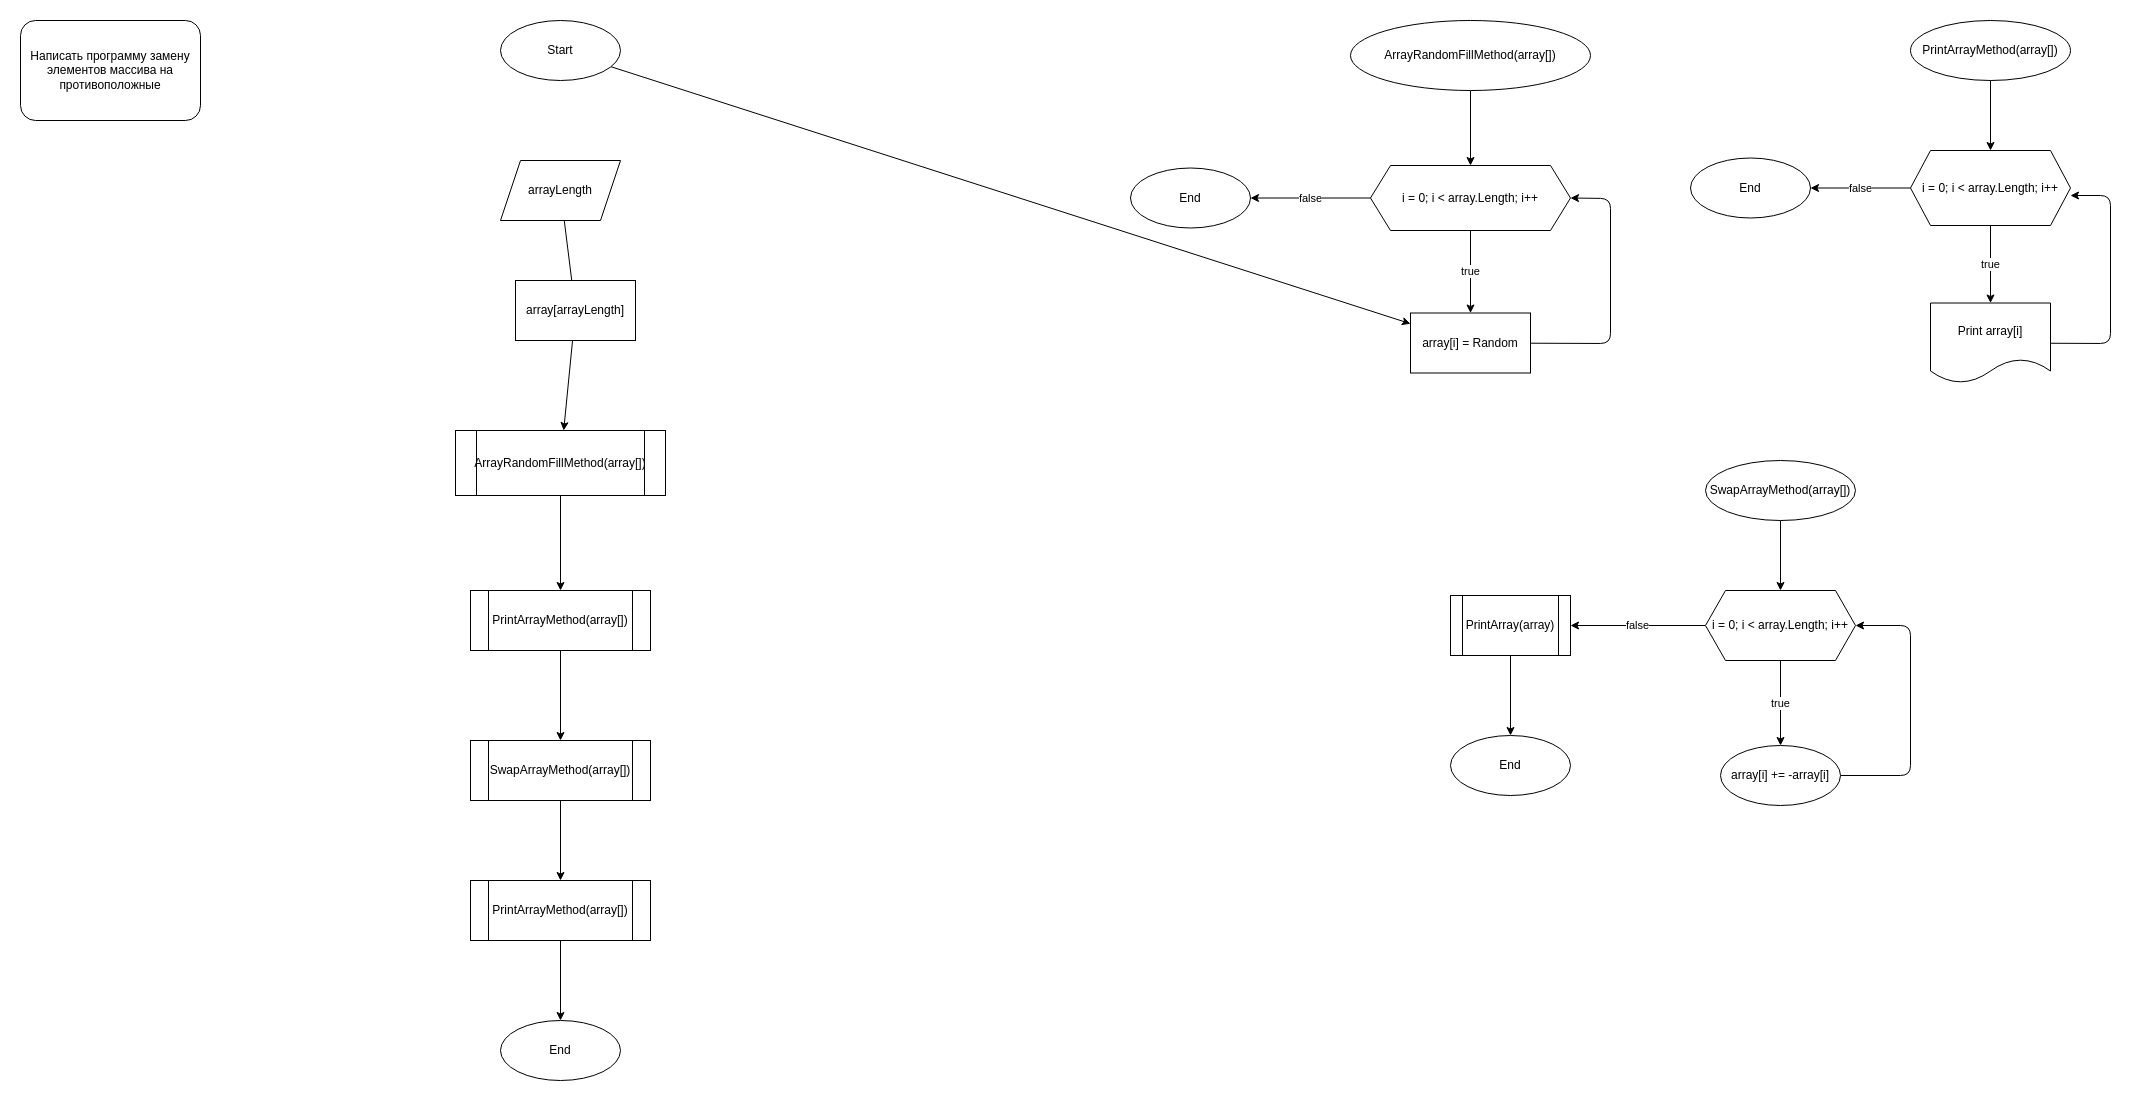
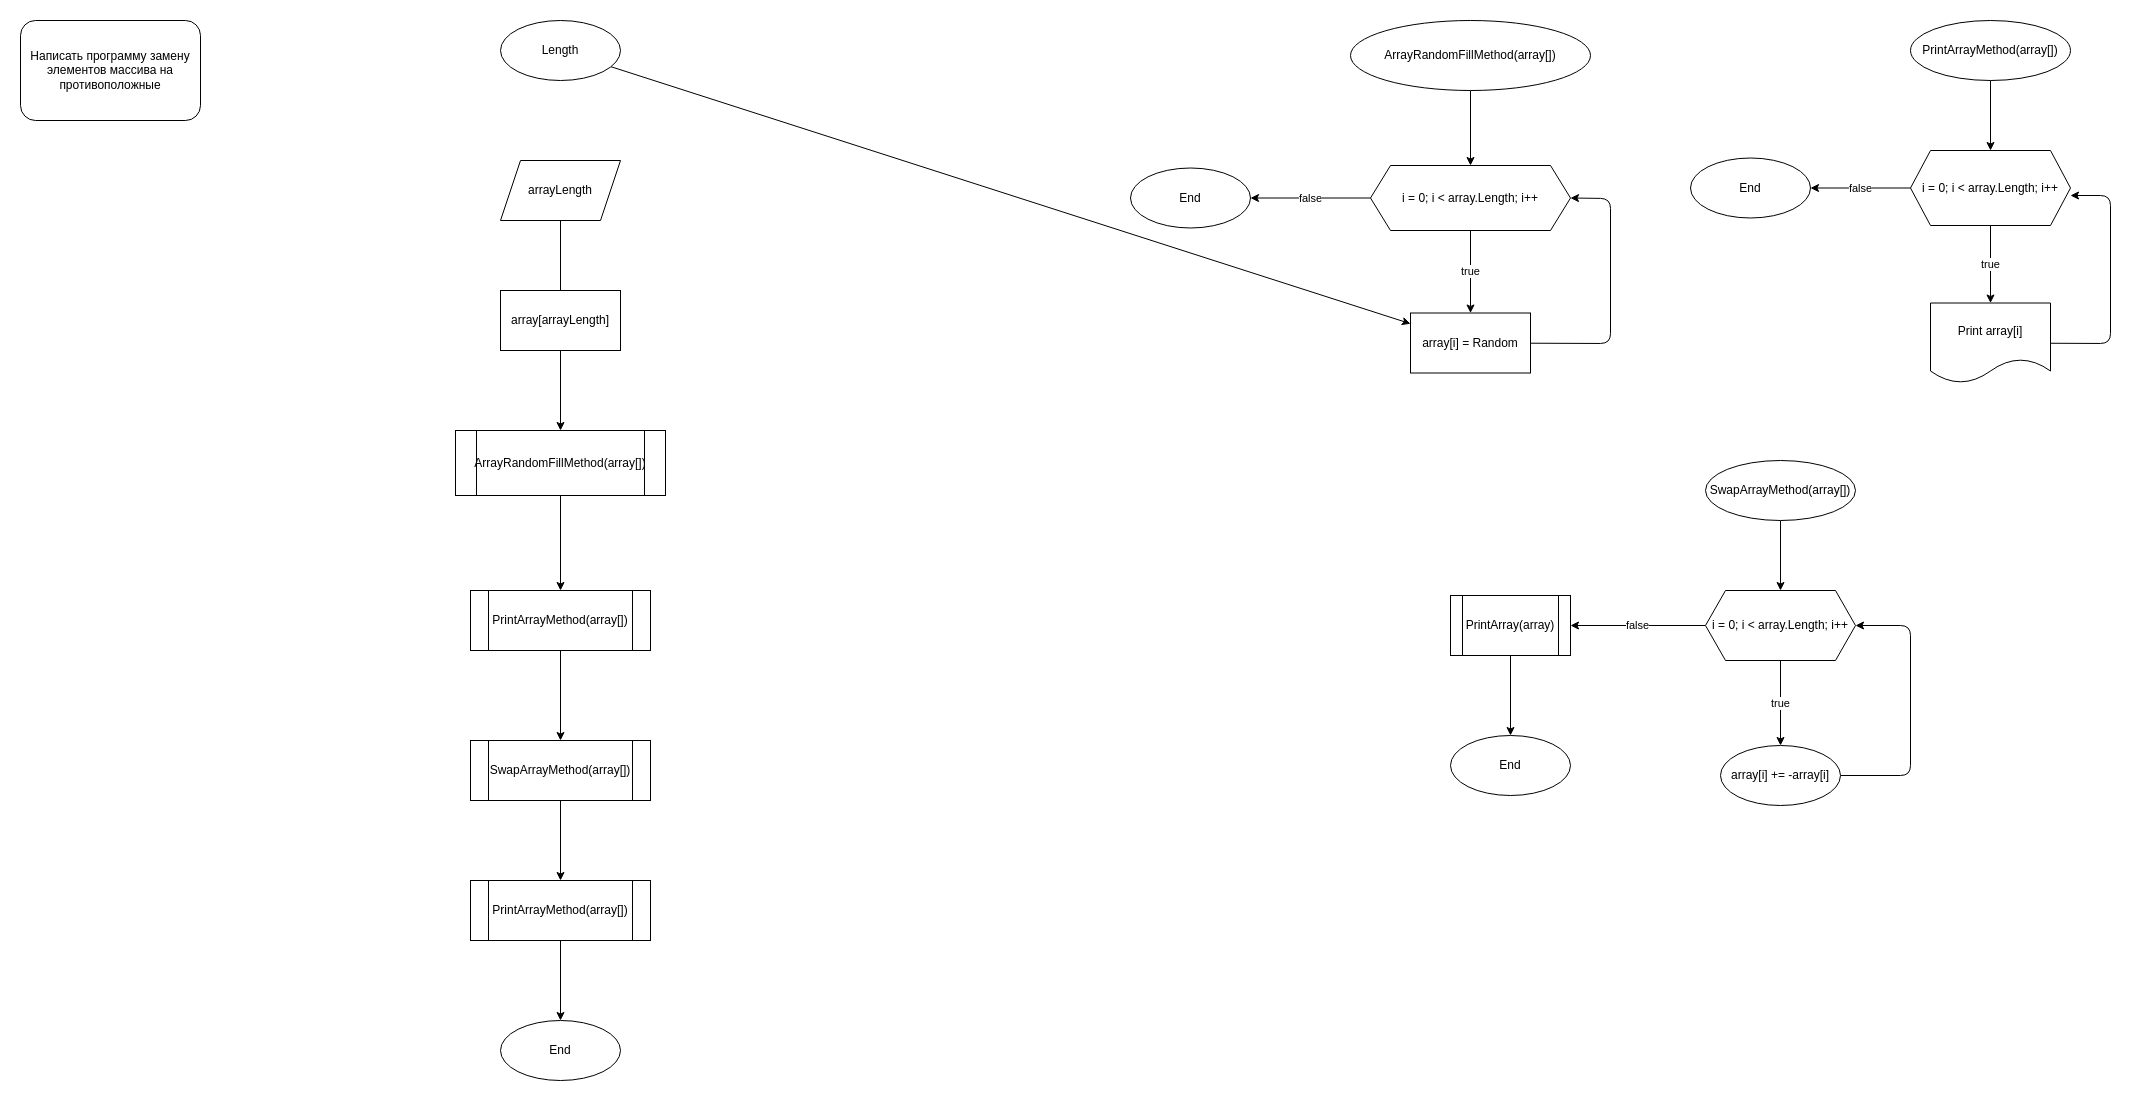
(561, 51) -> (561, 51)
(576, 311) -> (561, 321)
